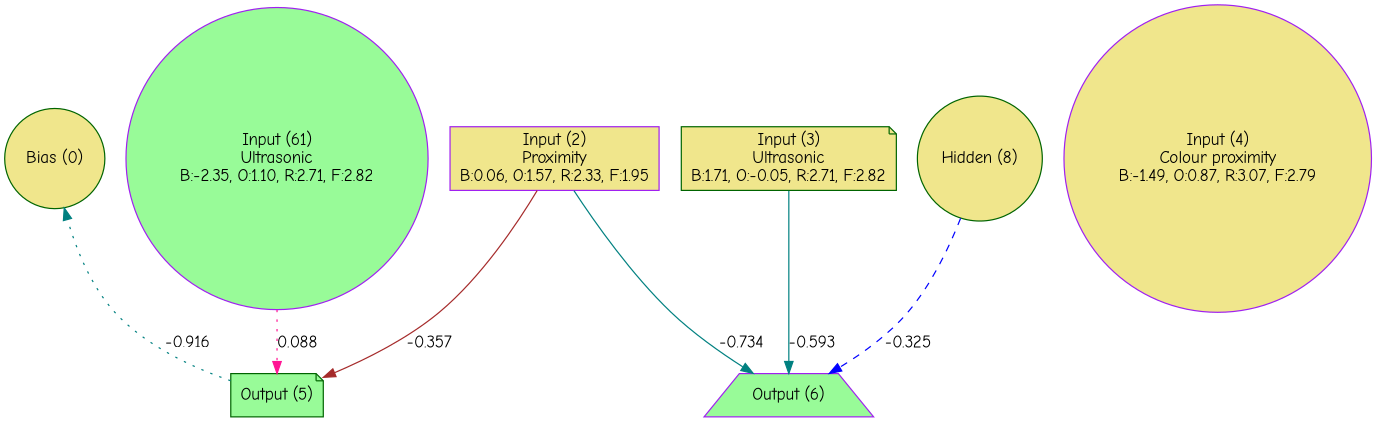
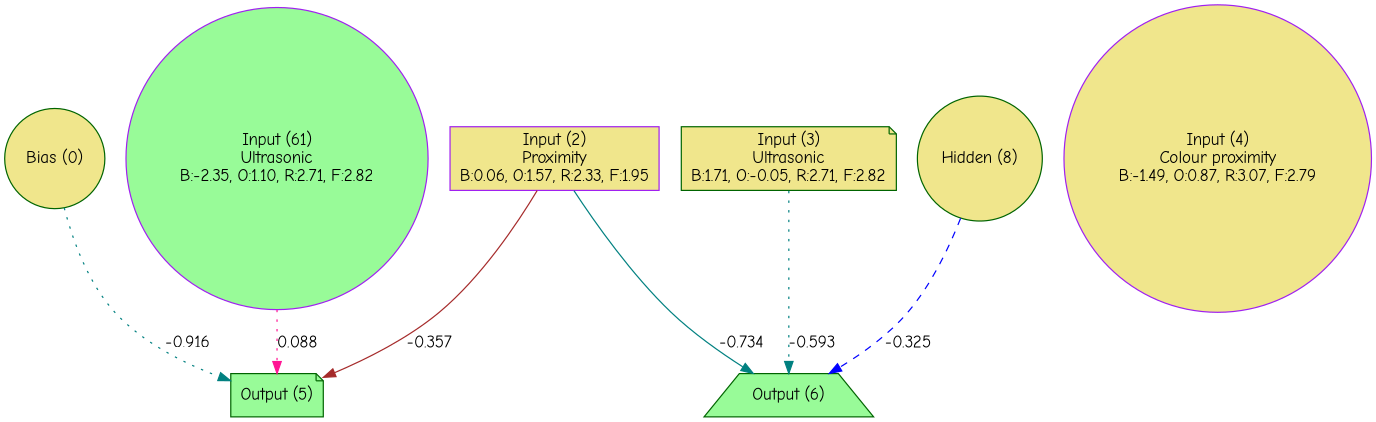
(789, 276) -> (789, 276)
(126, 323) -> (117, 314)
(789, 395) -> (789, 395)
